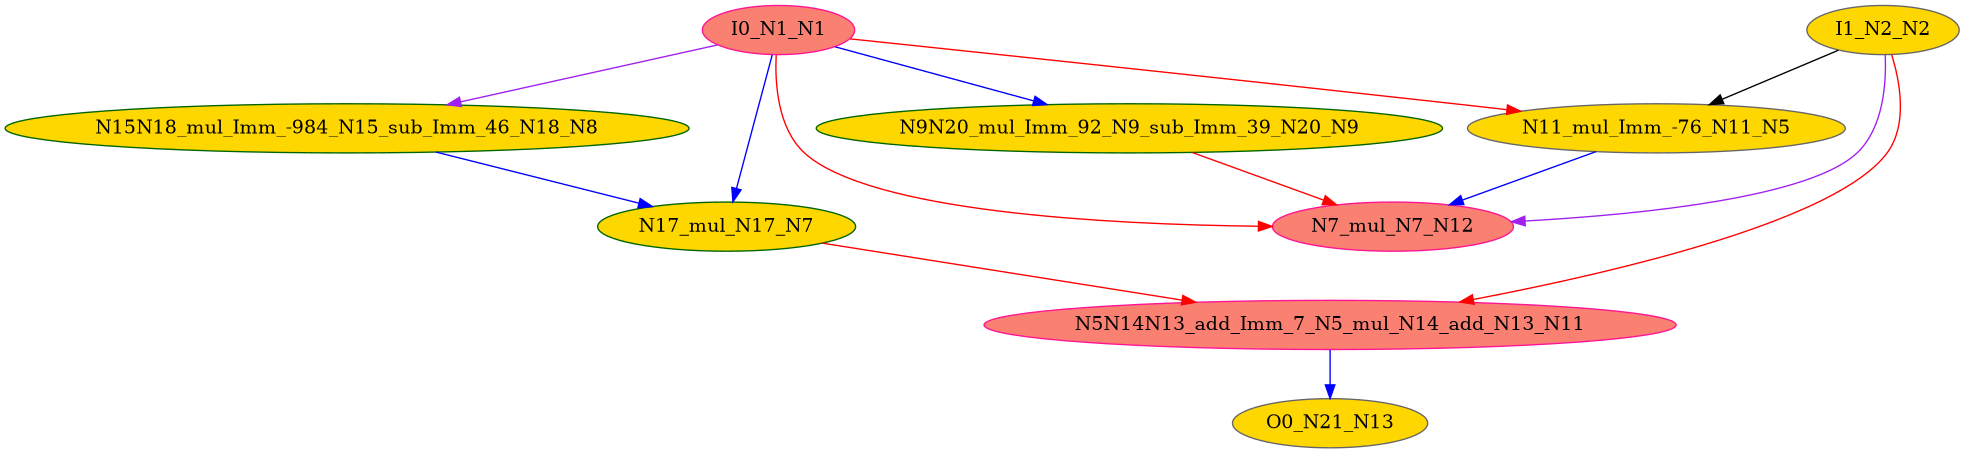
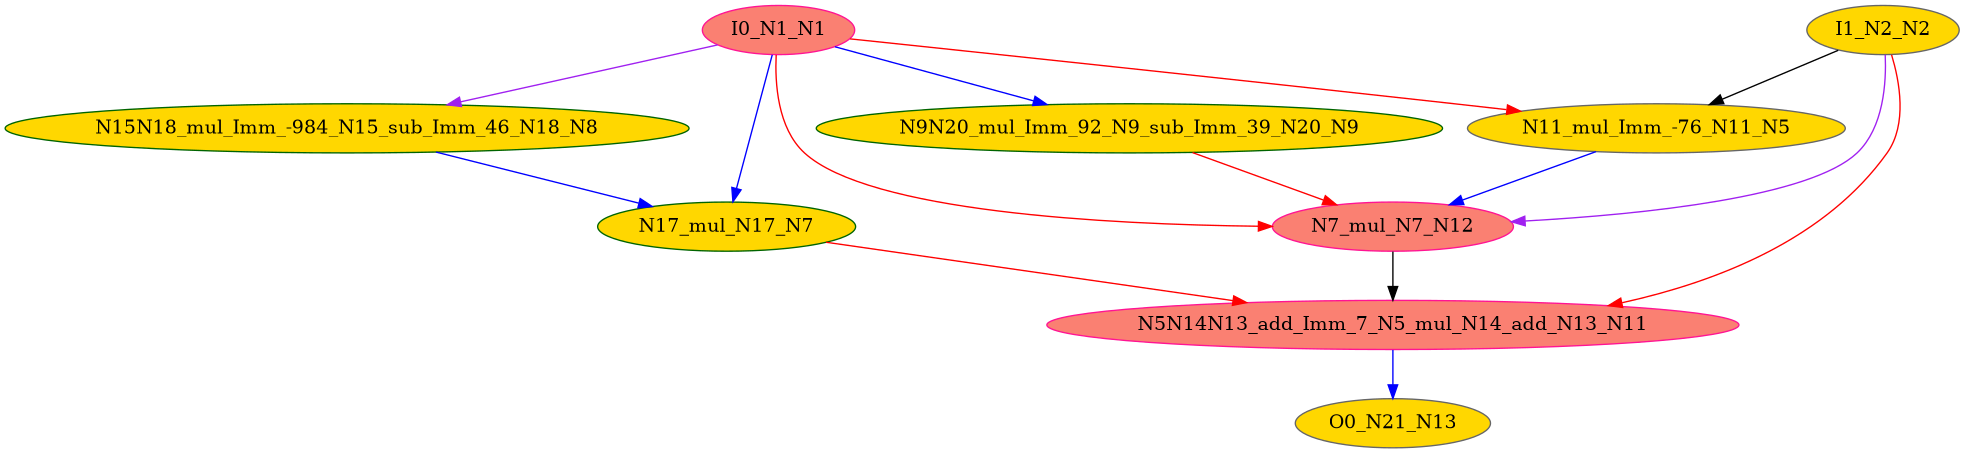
none -> (1393, 269)
